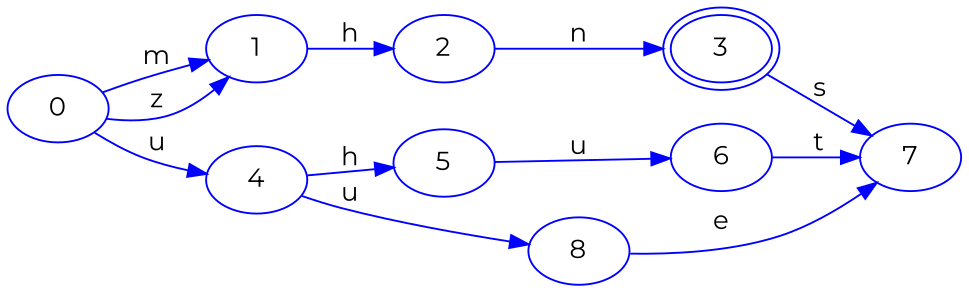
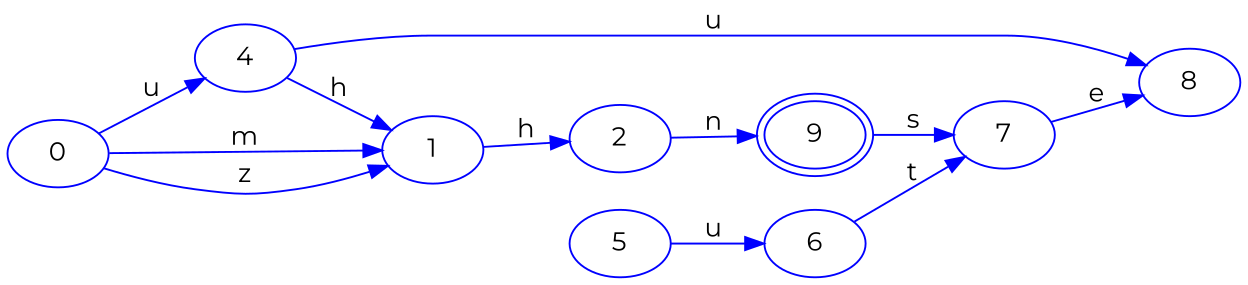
(721, 49) -> (815, 135)
(341, 172) -> (331, 100)
(751, 243) -> (1088, 111)
